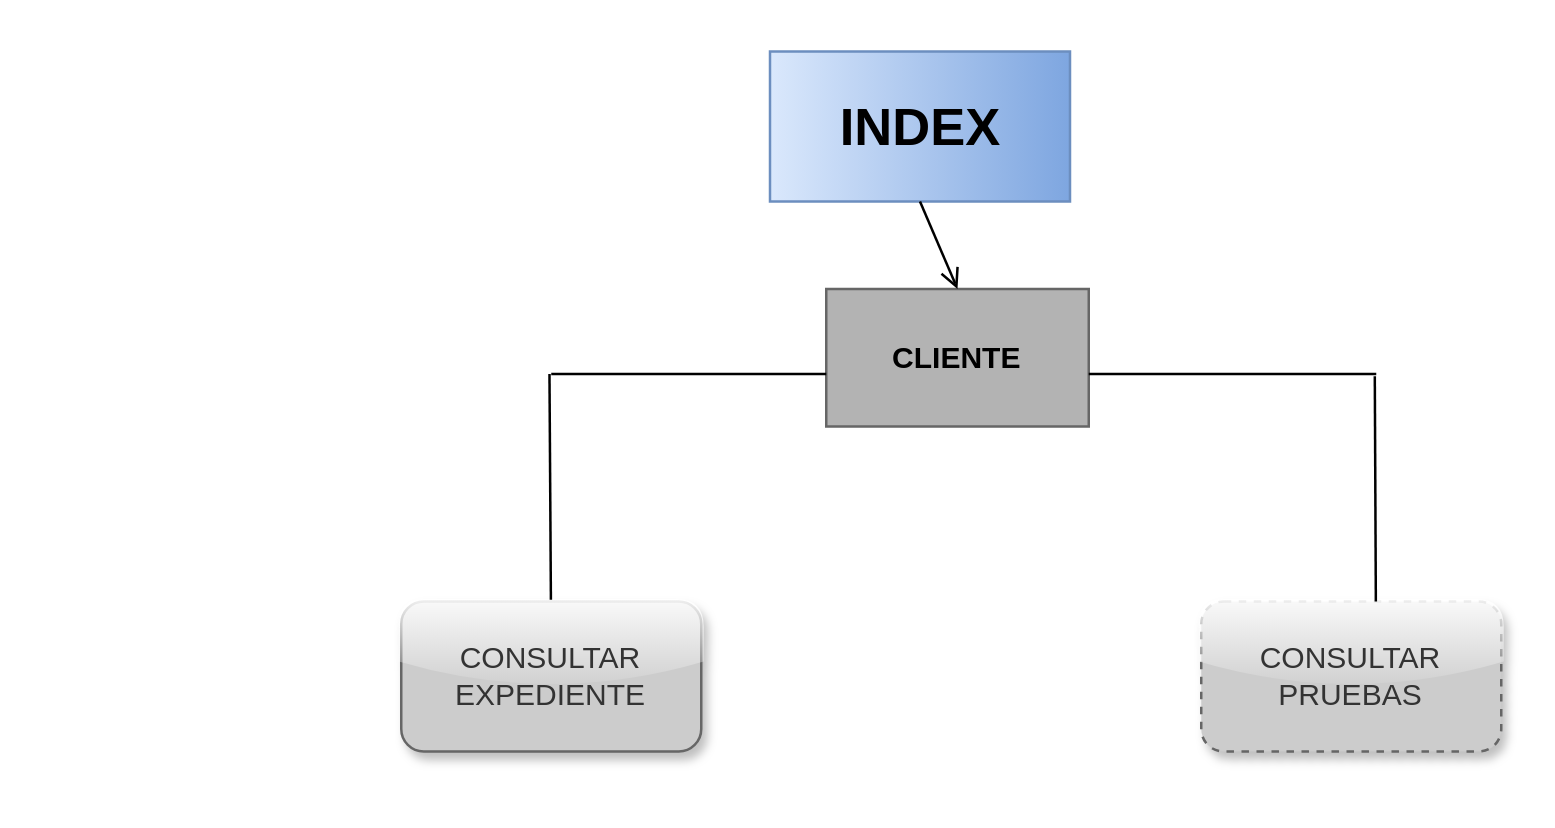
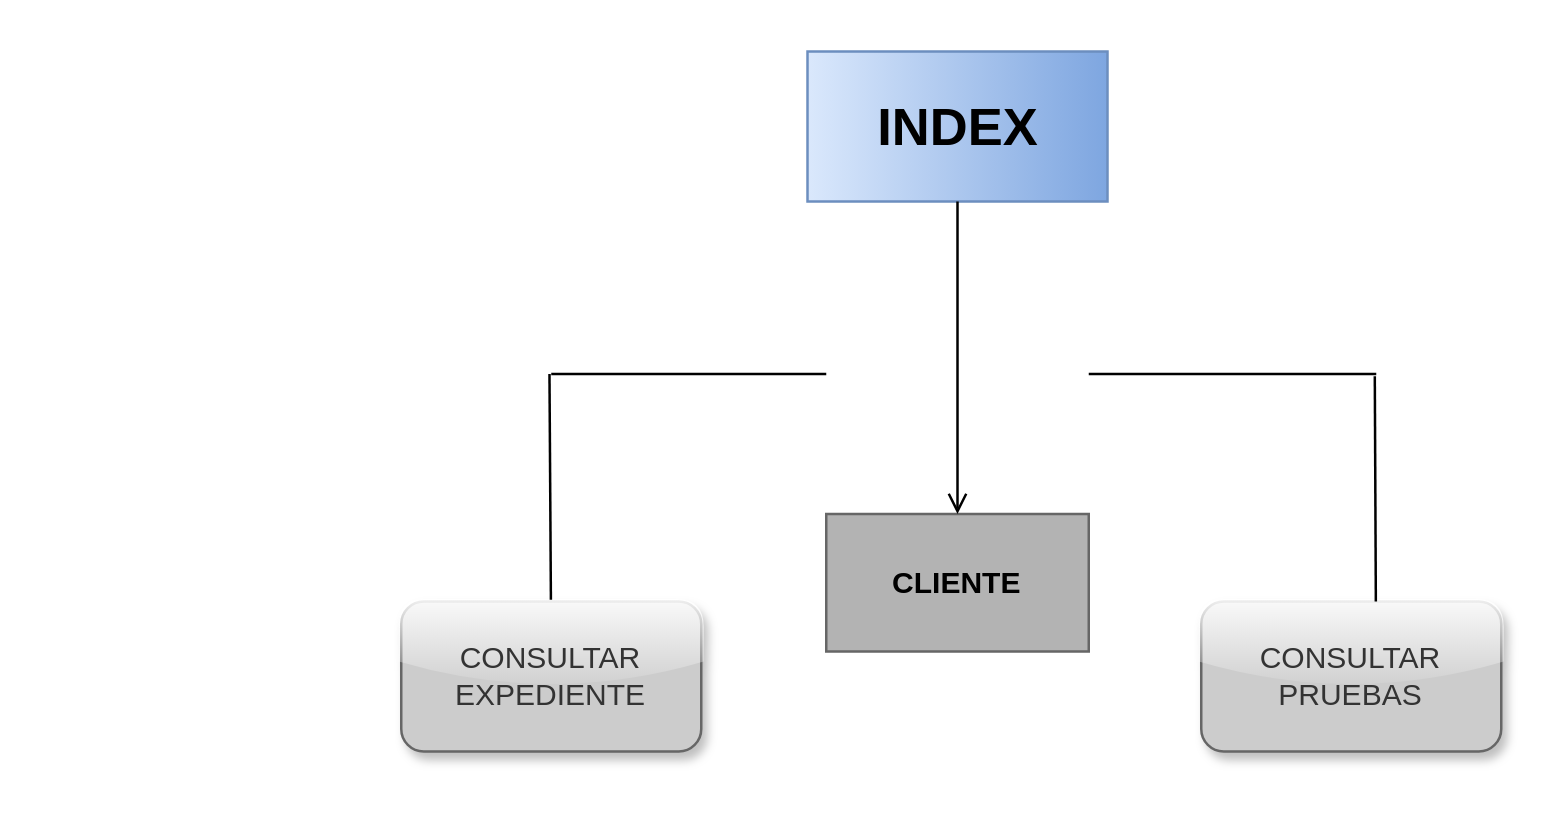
(920, 126) -> (958, 126)
(958, 358) -> (958, 583)
(1351, 676) -> (1351, 676)
